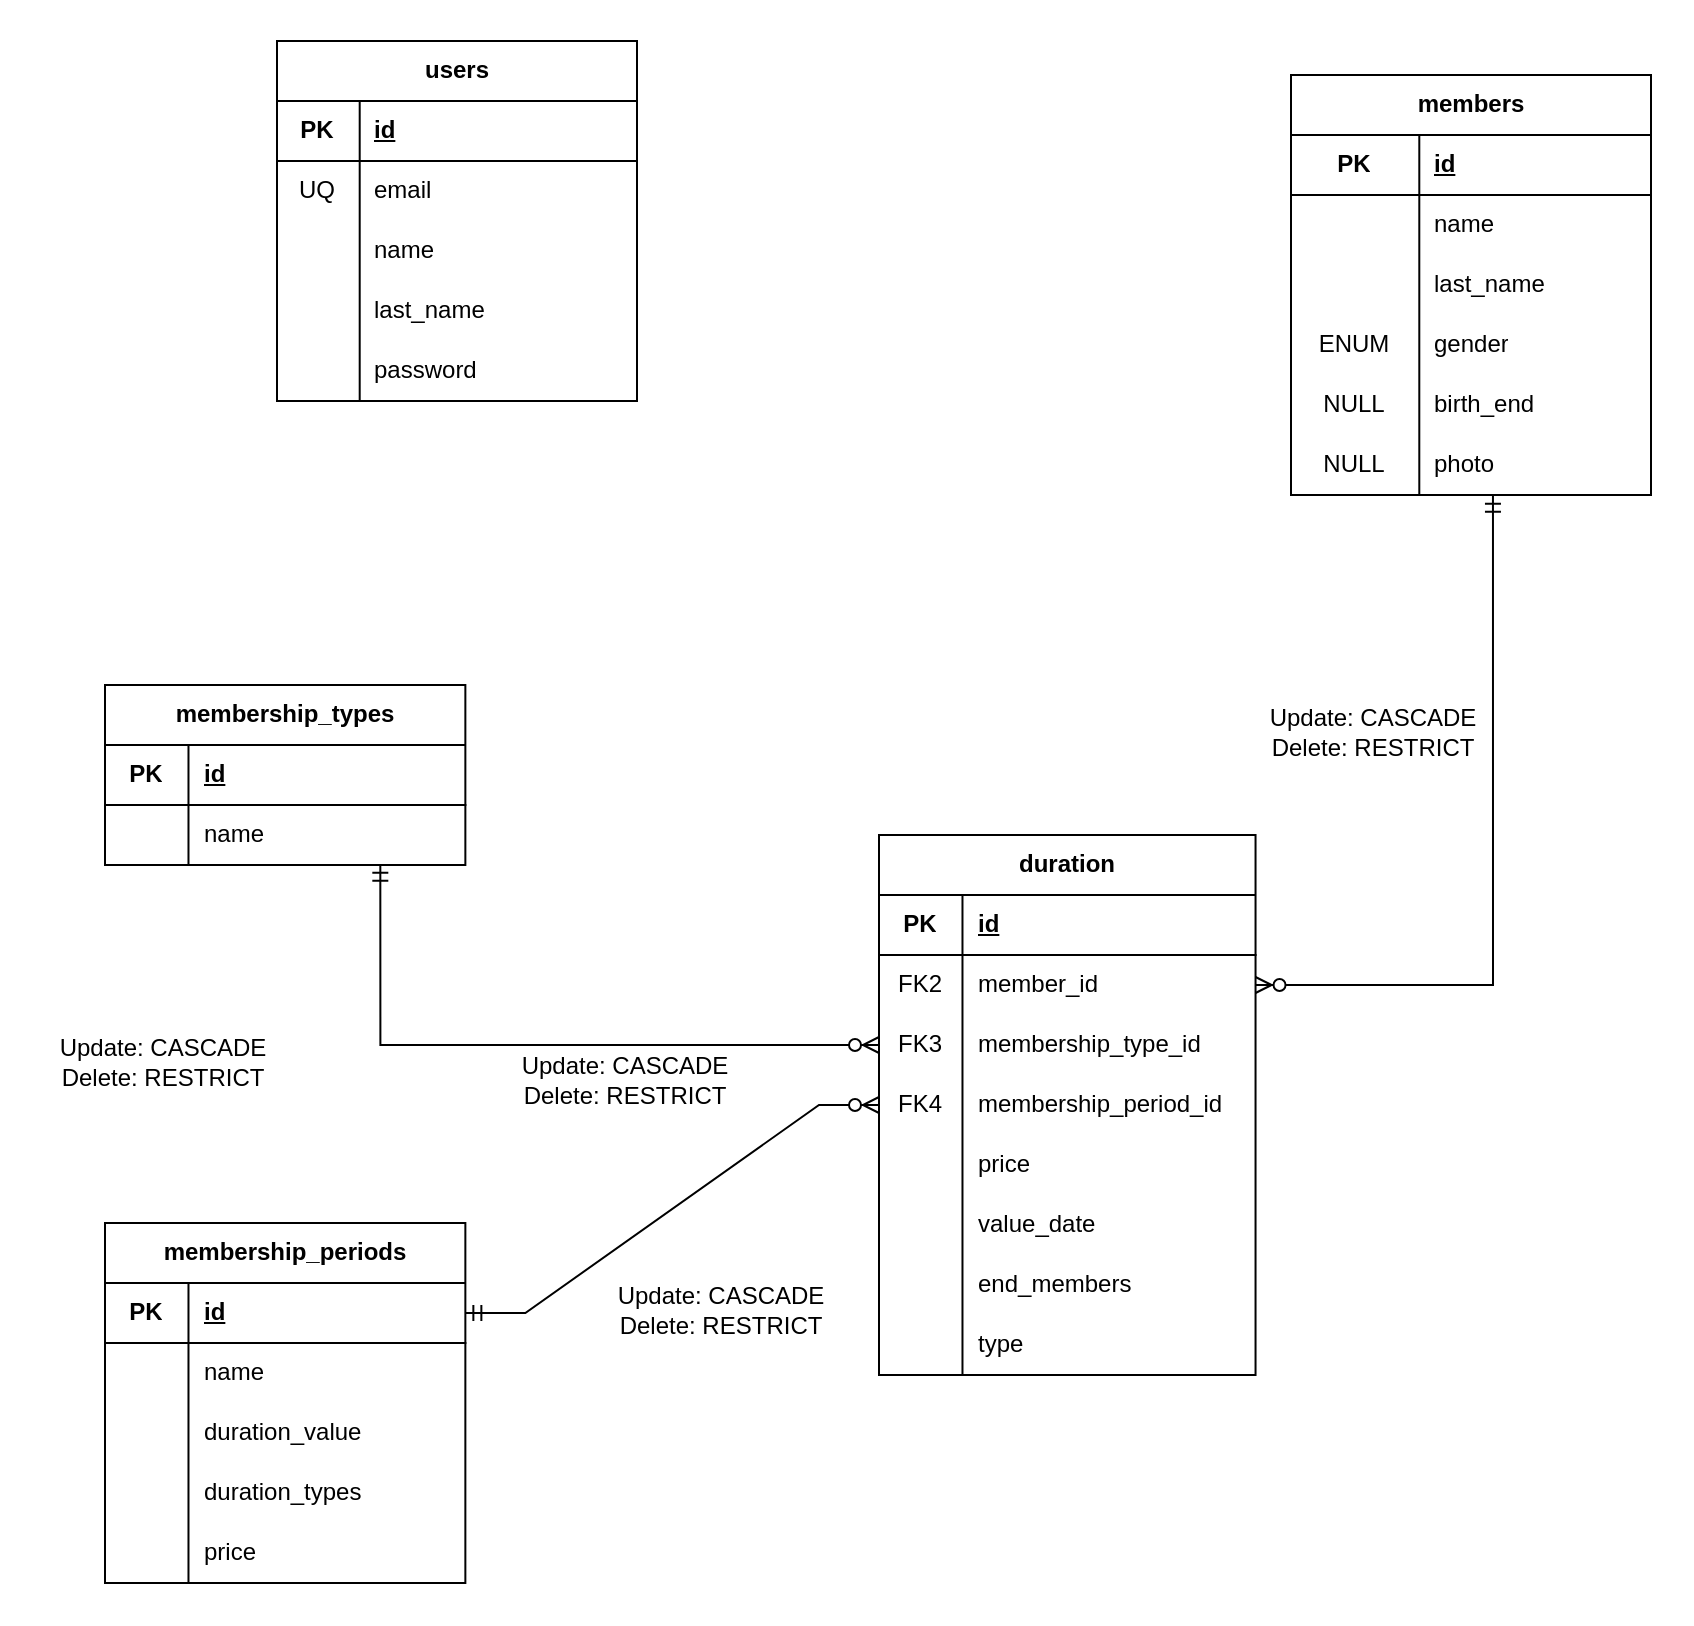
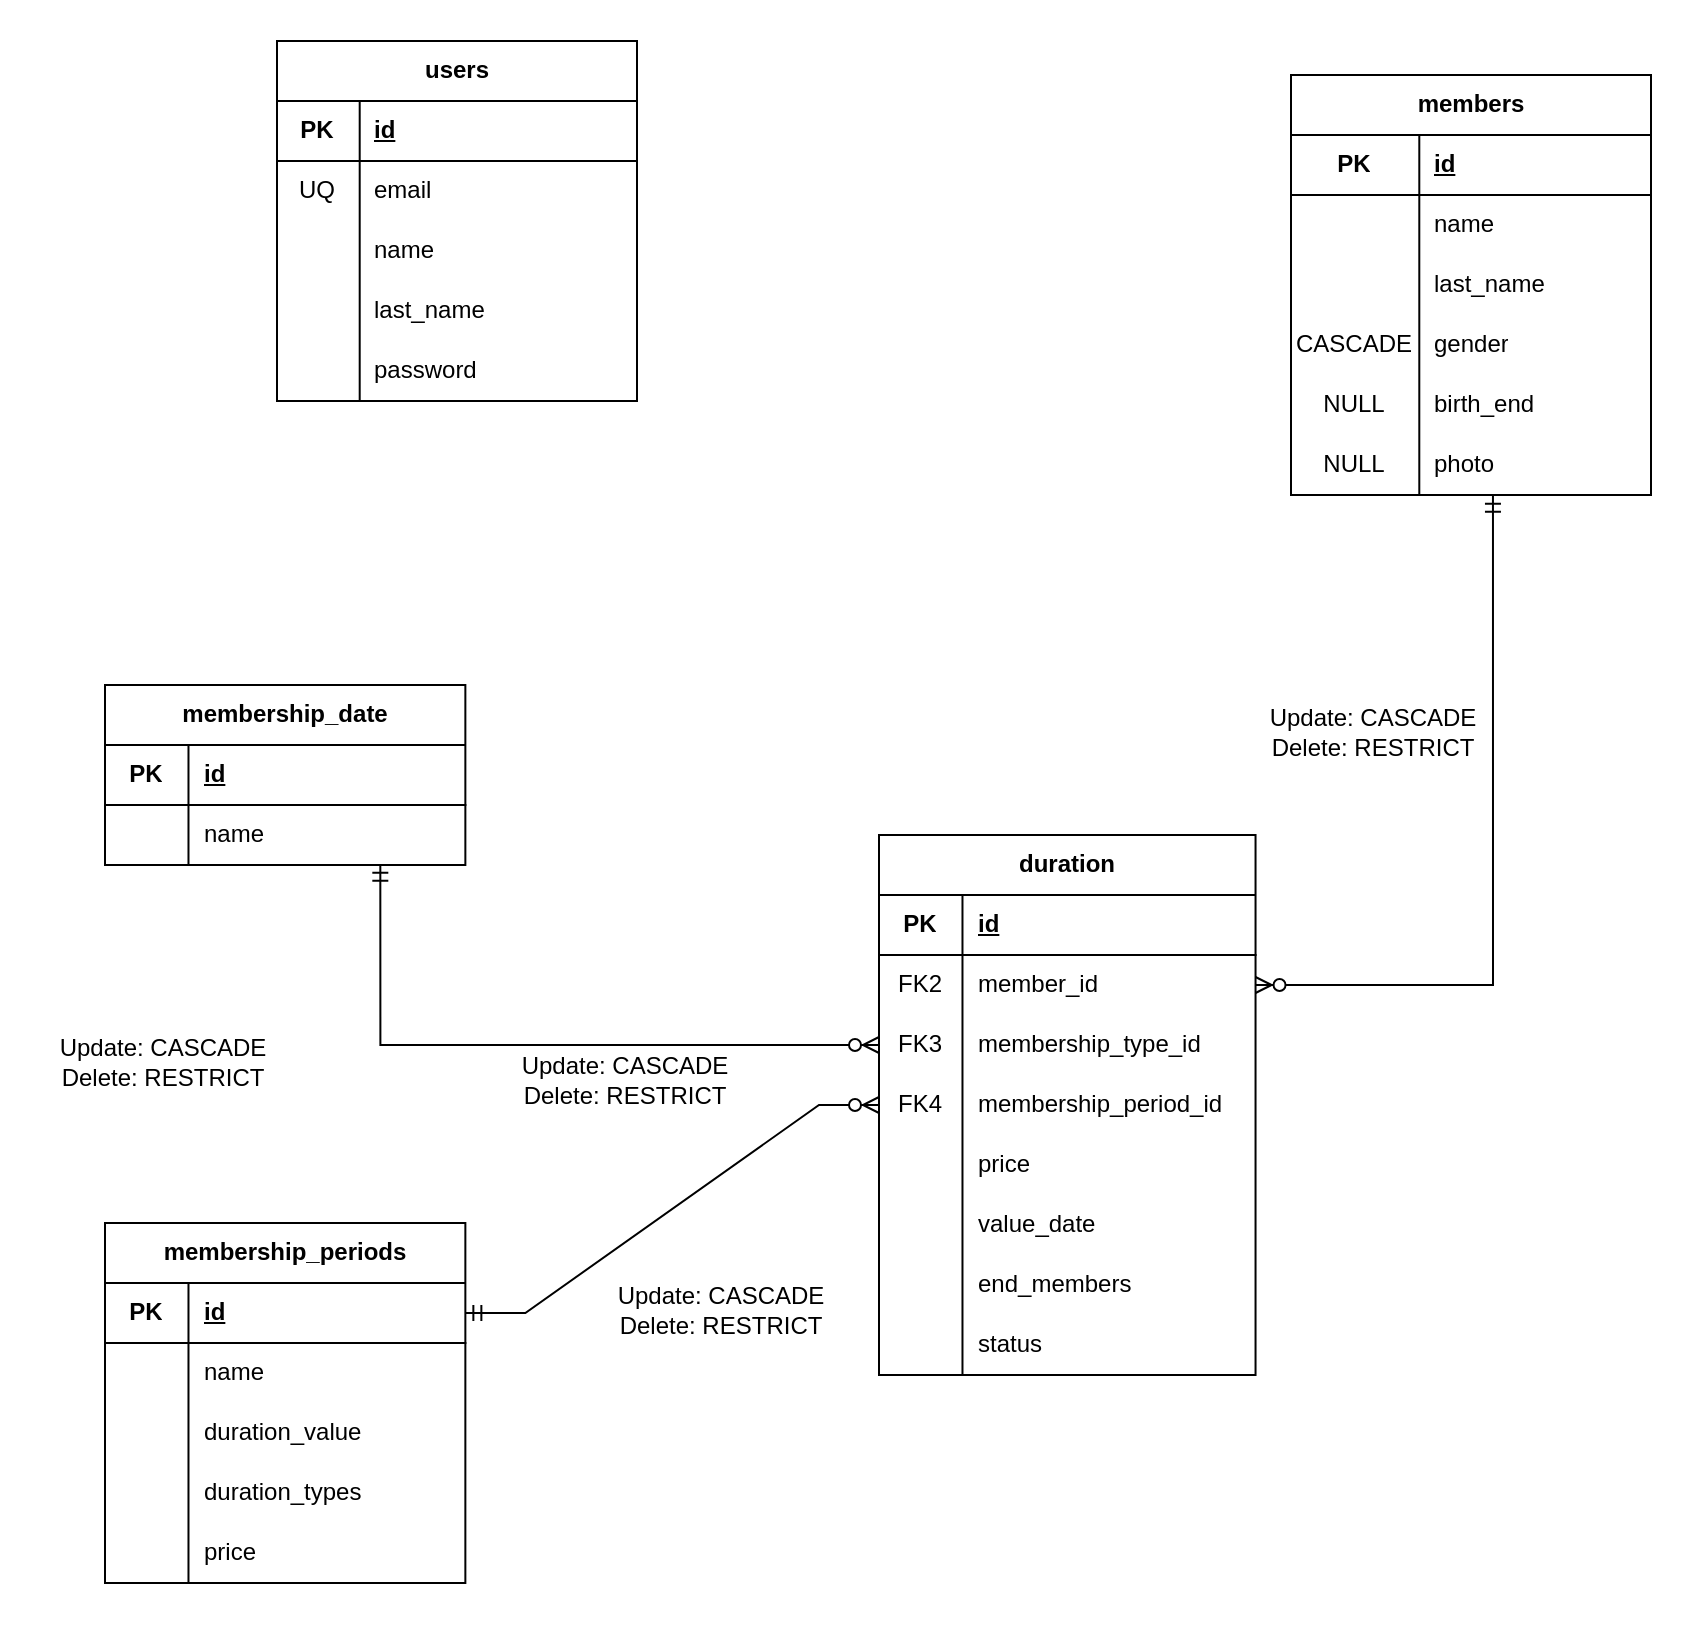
(1355, 345) -> (1355, 345)
(286, 715) -> (286, 715)
(1006, 1345) -> (1019, 1345)
